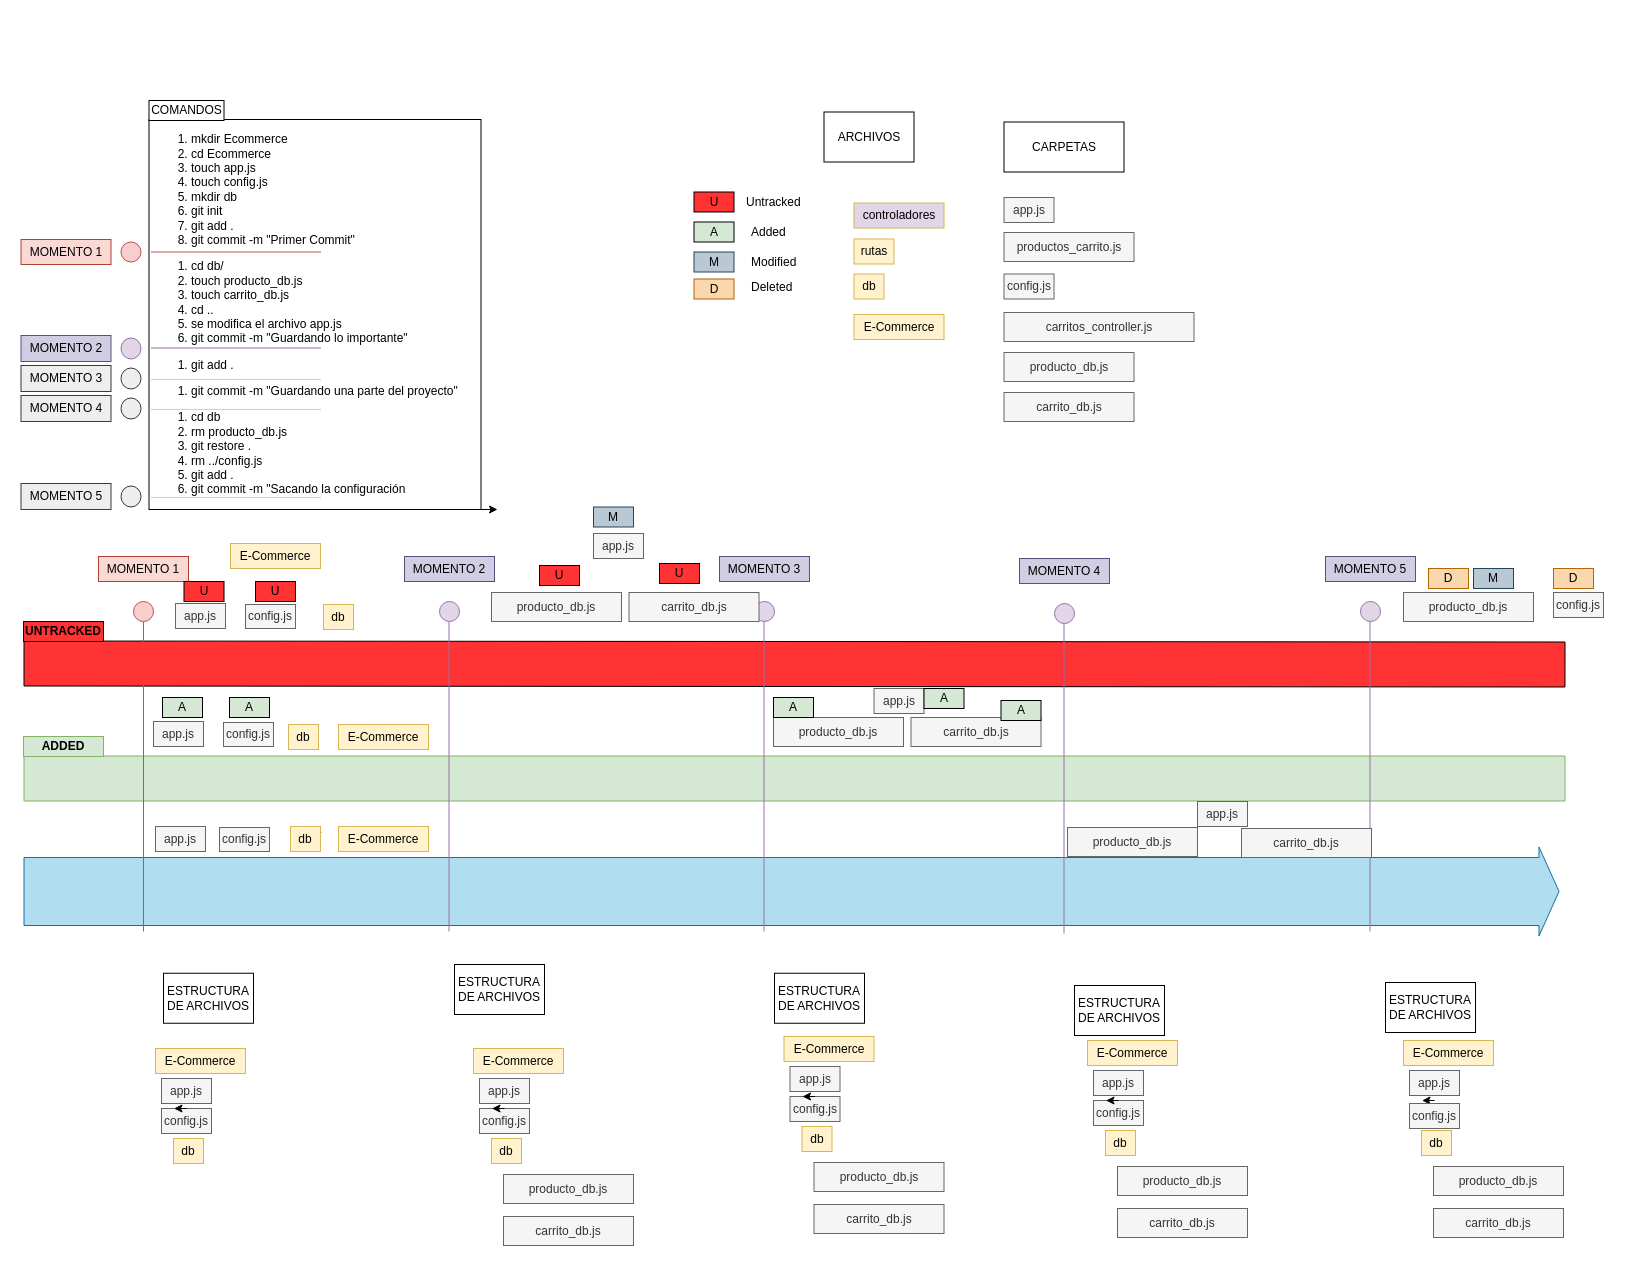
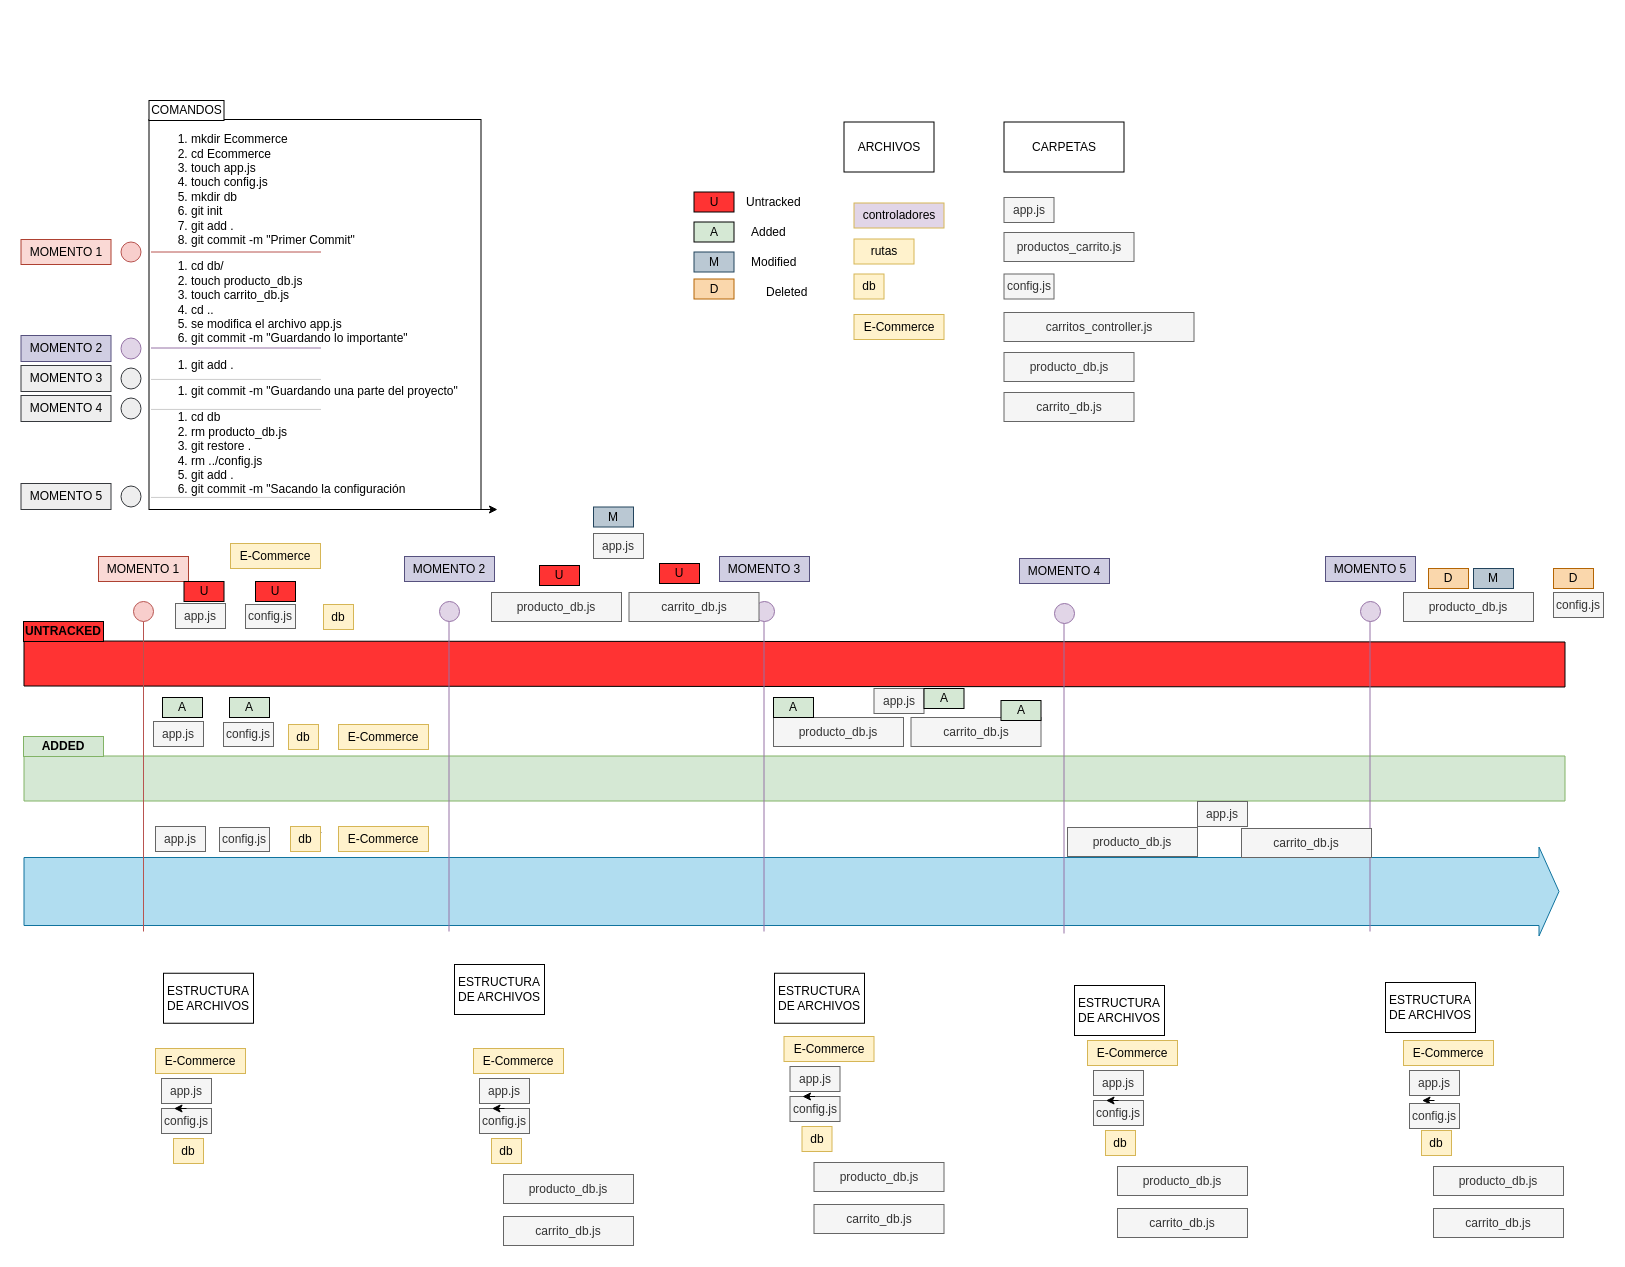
(869, 137) -> (889, 147)
(874, 252) -> (884, 252)
(779, 287) -> (794, 292)
